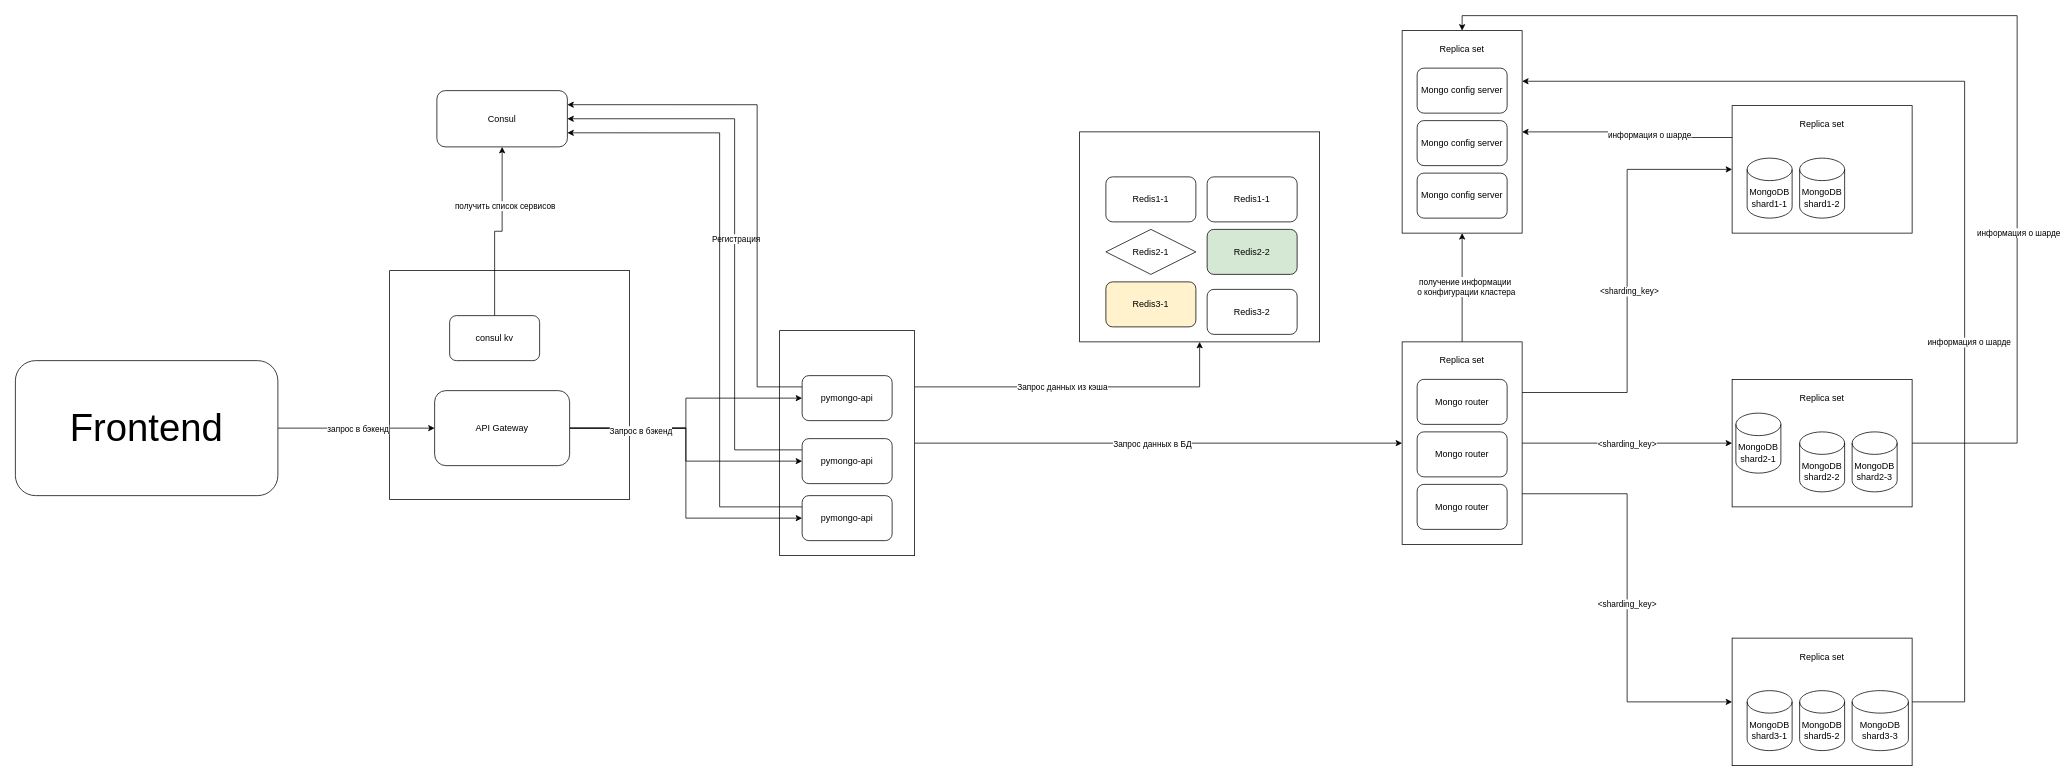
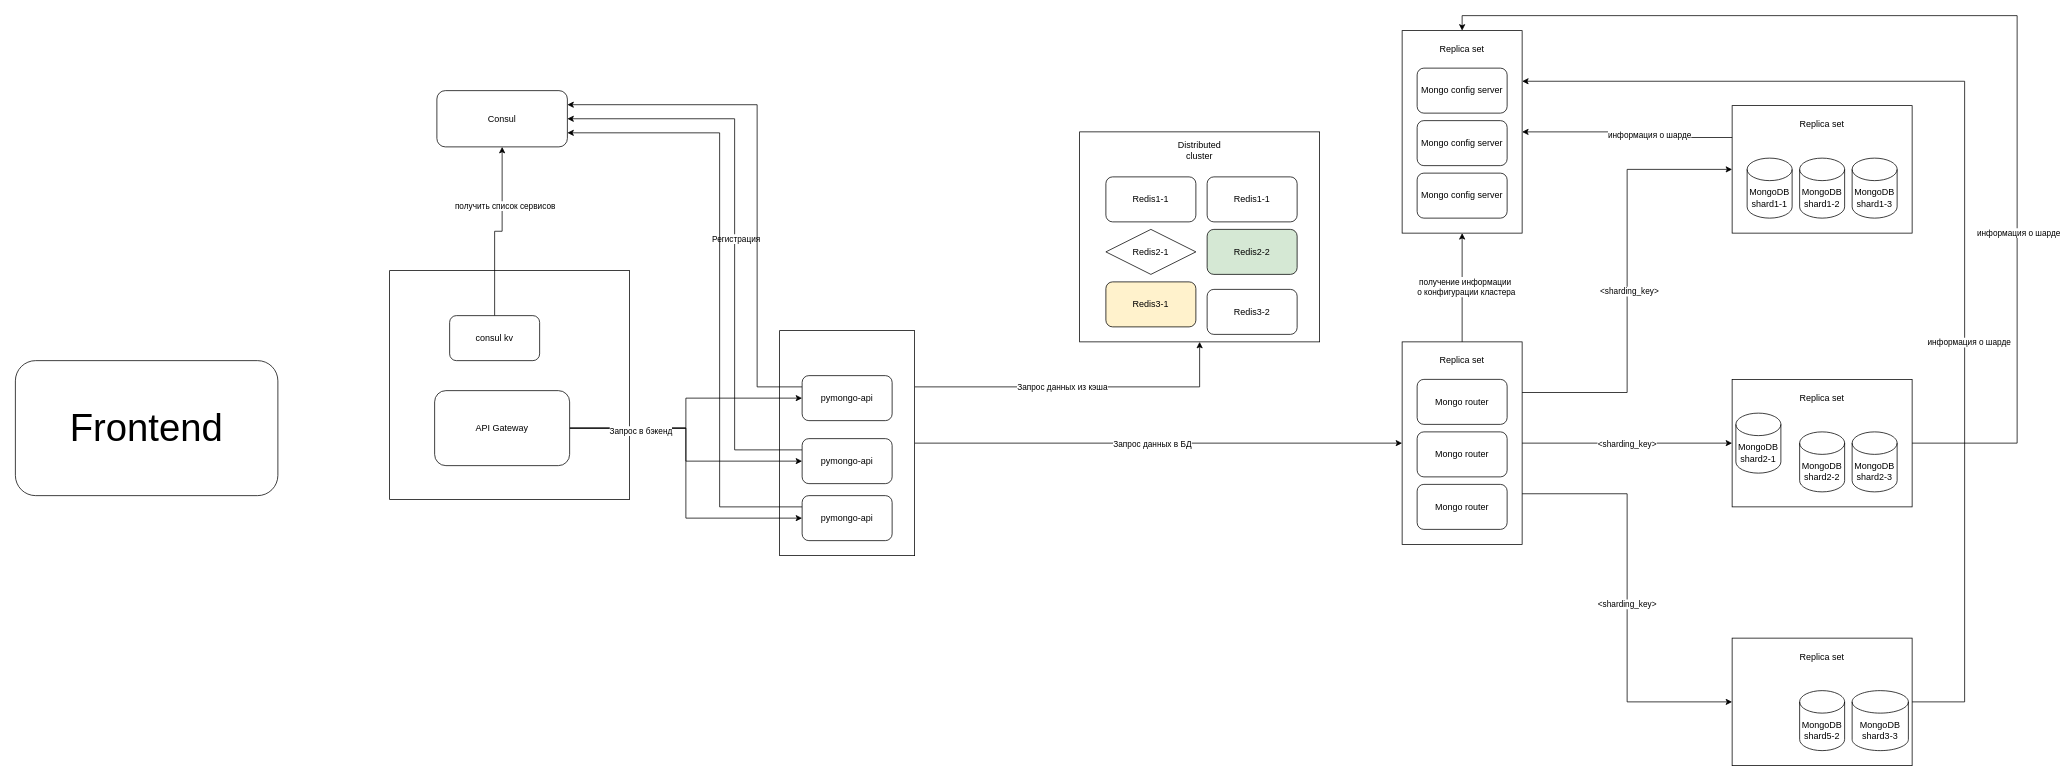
none -> (1200, 150)
none -> (1875, 188)
(357, 428) -> none
(1770, 720) -> none
